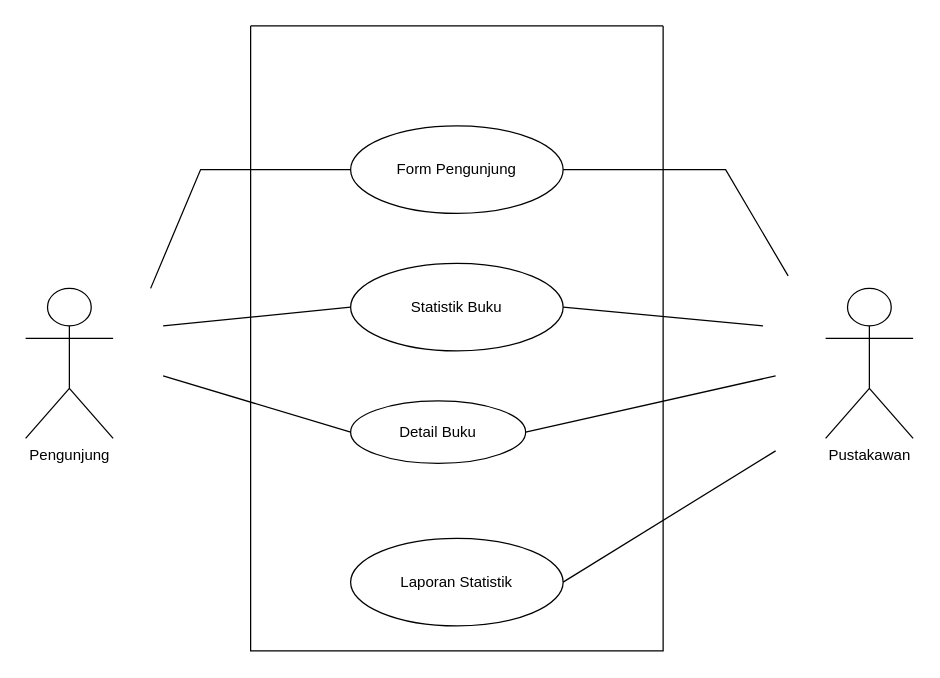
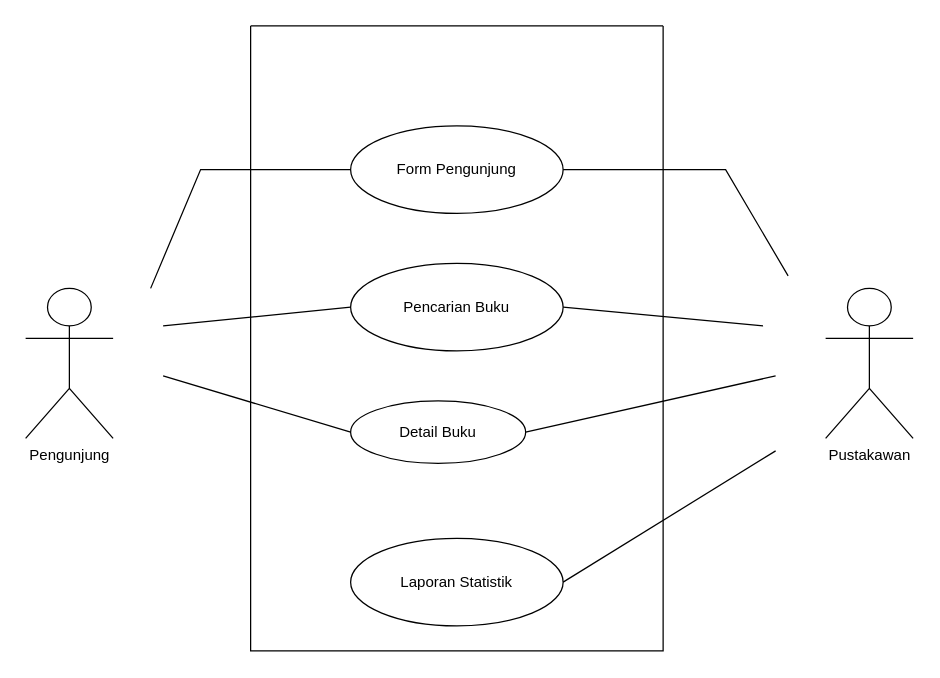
(457, 307) -> (457, 307)
